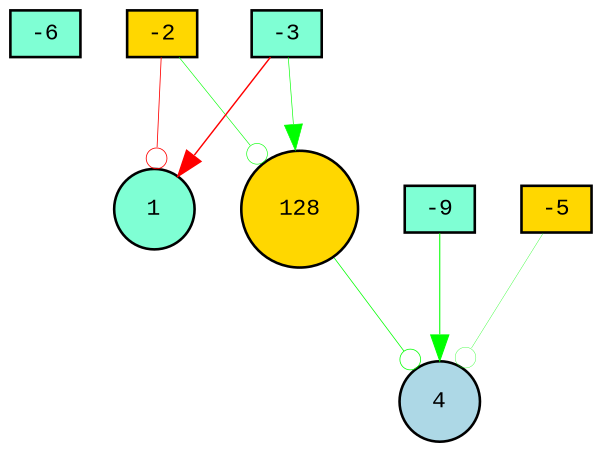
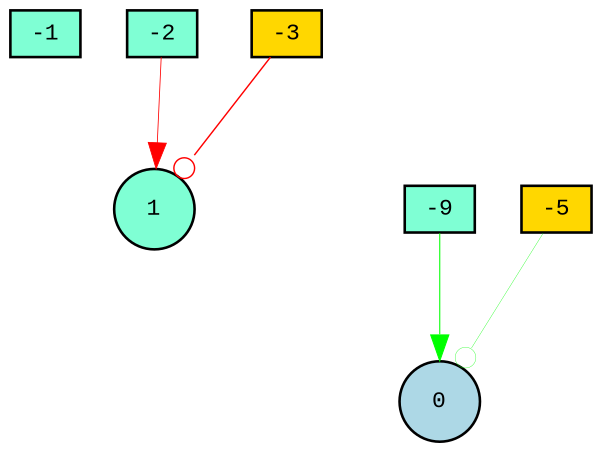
(45, 34) -> (45, 34)
(162, 34) -> (162, 34)
(287, 34) -> (287, 34)
(236, 101) -> (232, 106)
(159, 102) -> (159, 102)
(300, 209) -> none
(440, 401) -> (440, 401)
